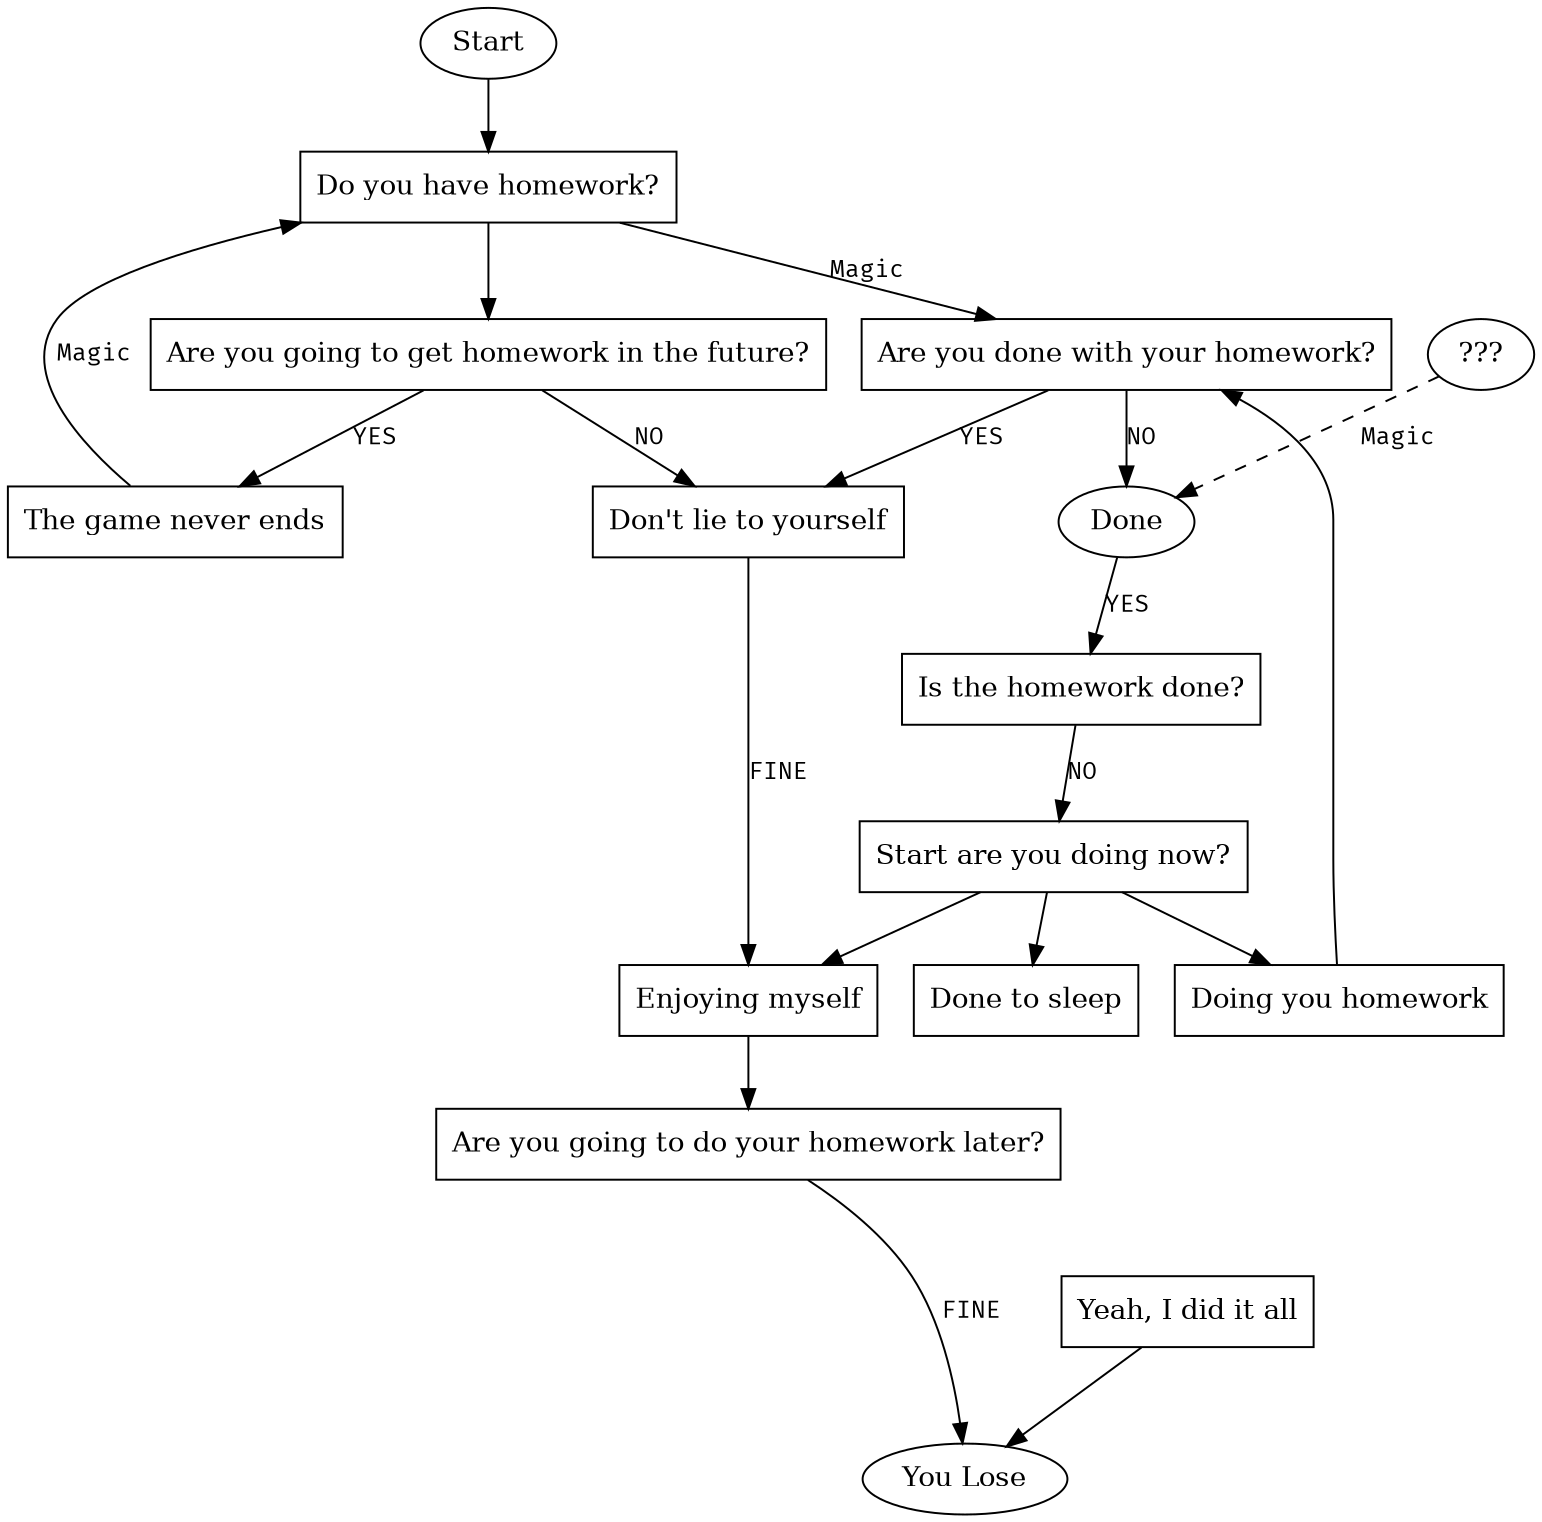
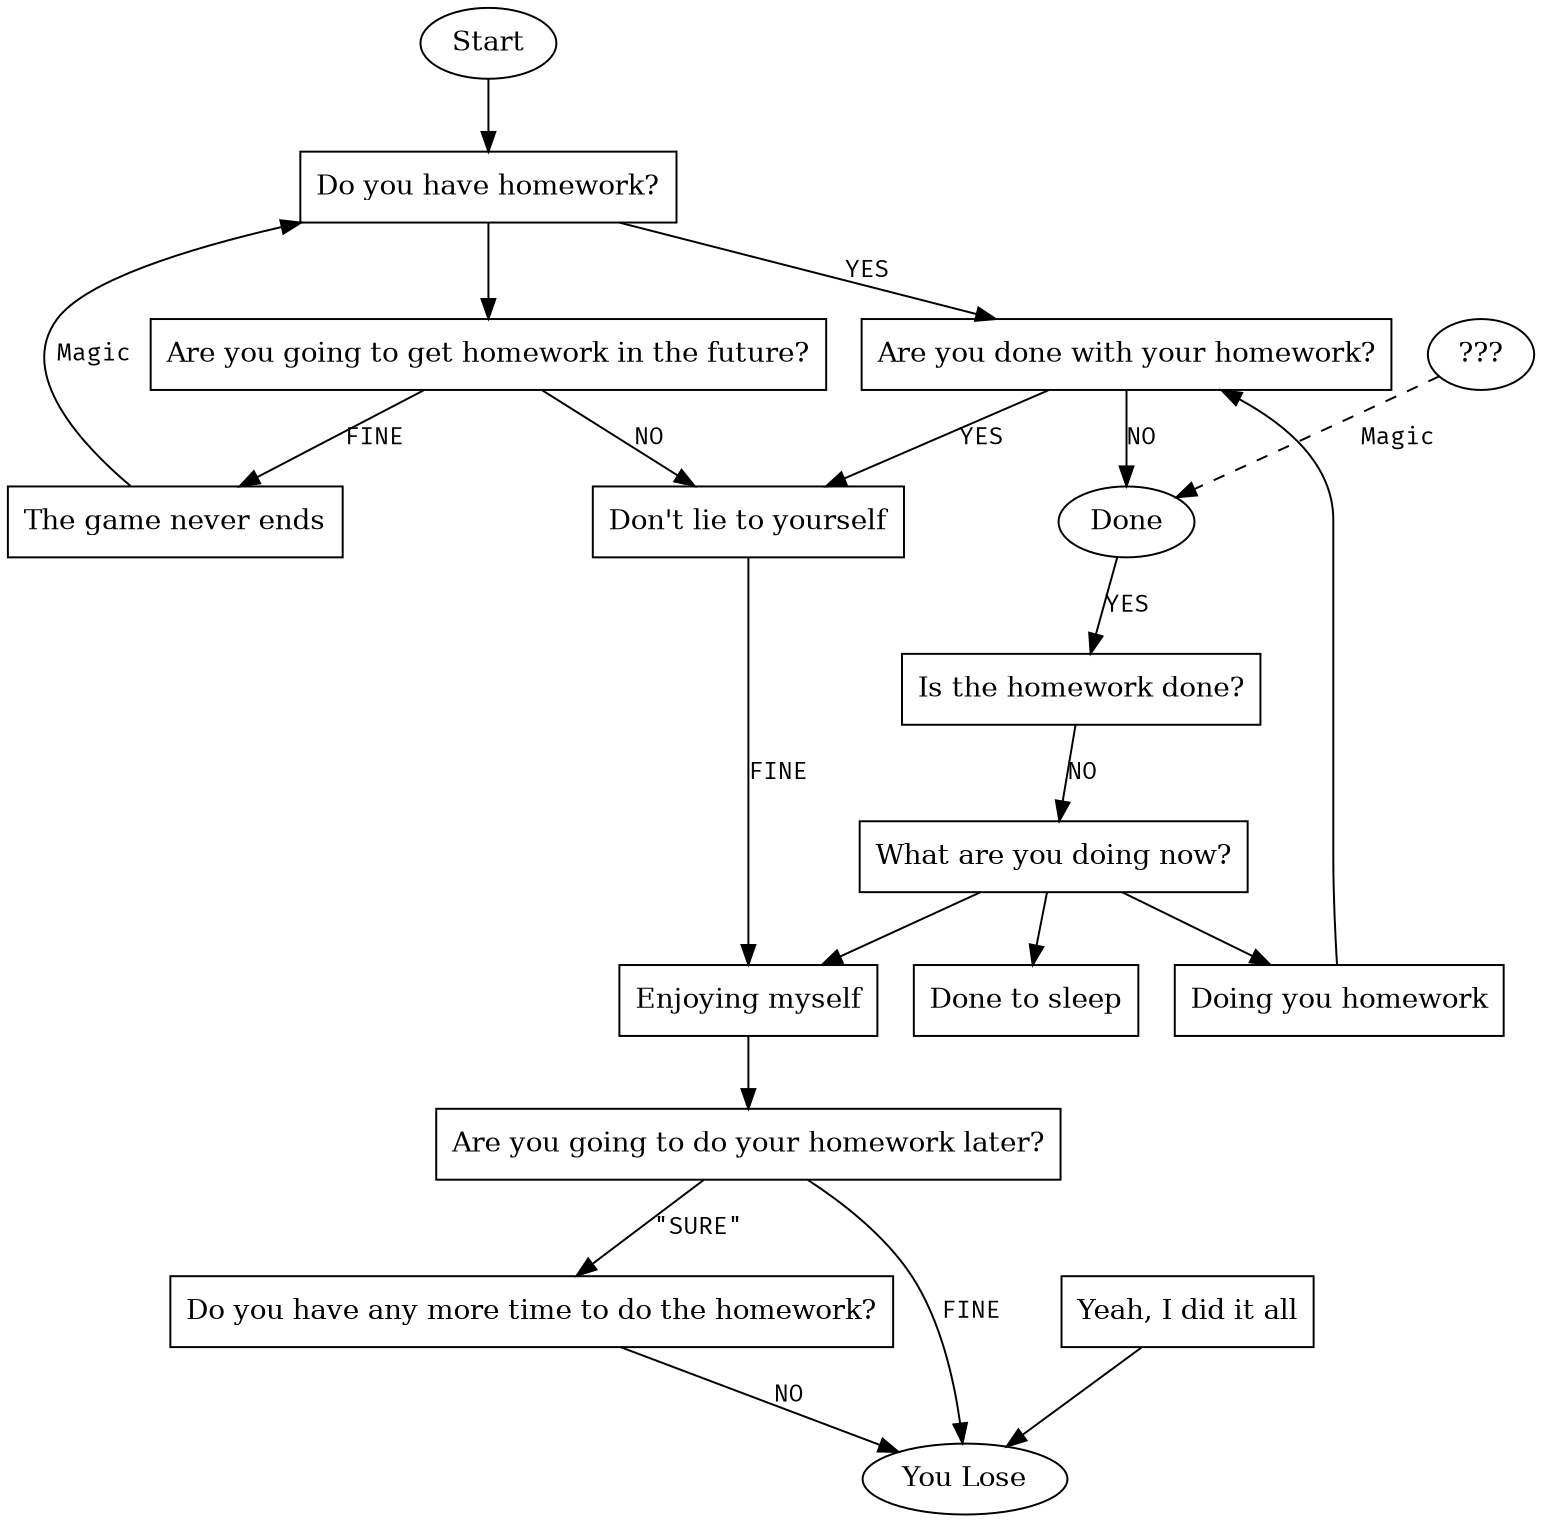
(868, 271) -> (868, 271)
(375, 438) -> (375, 438)
(1054, 857) -> (1054, 857)
none -> (532, 1312)
